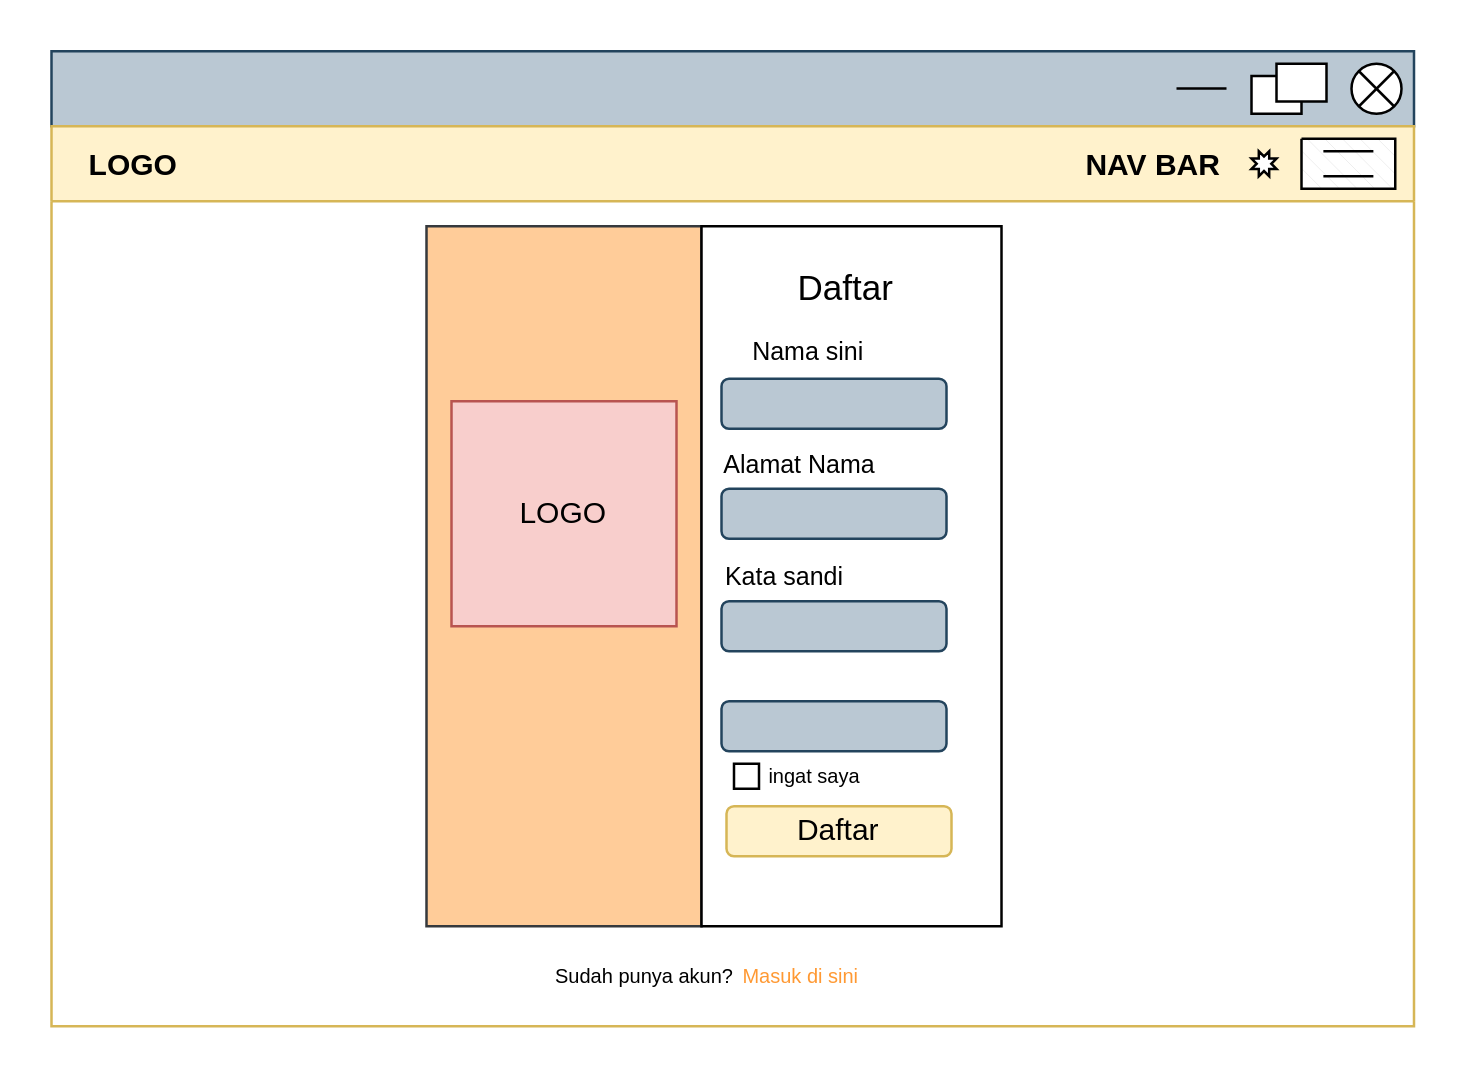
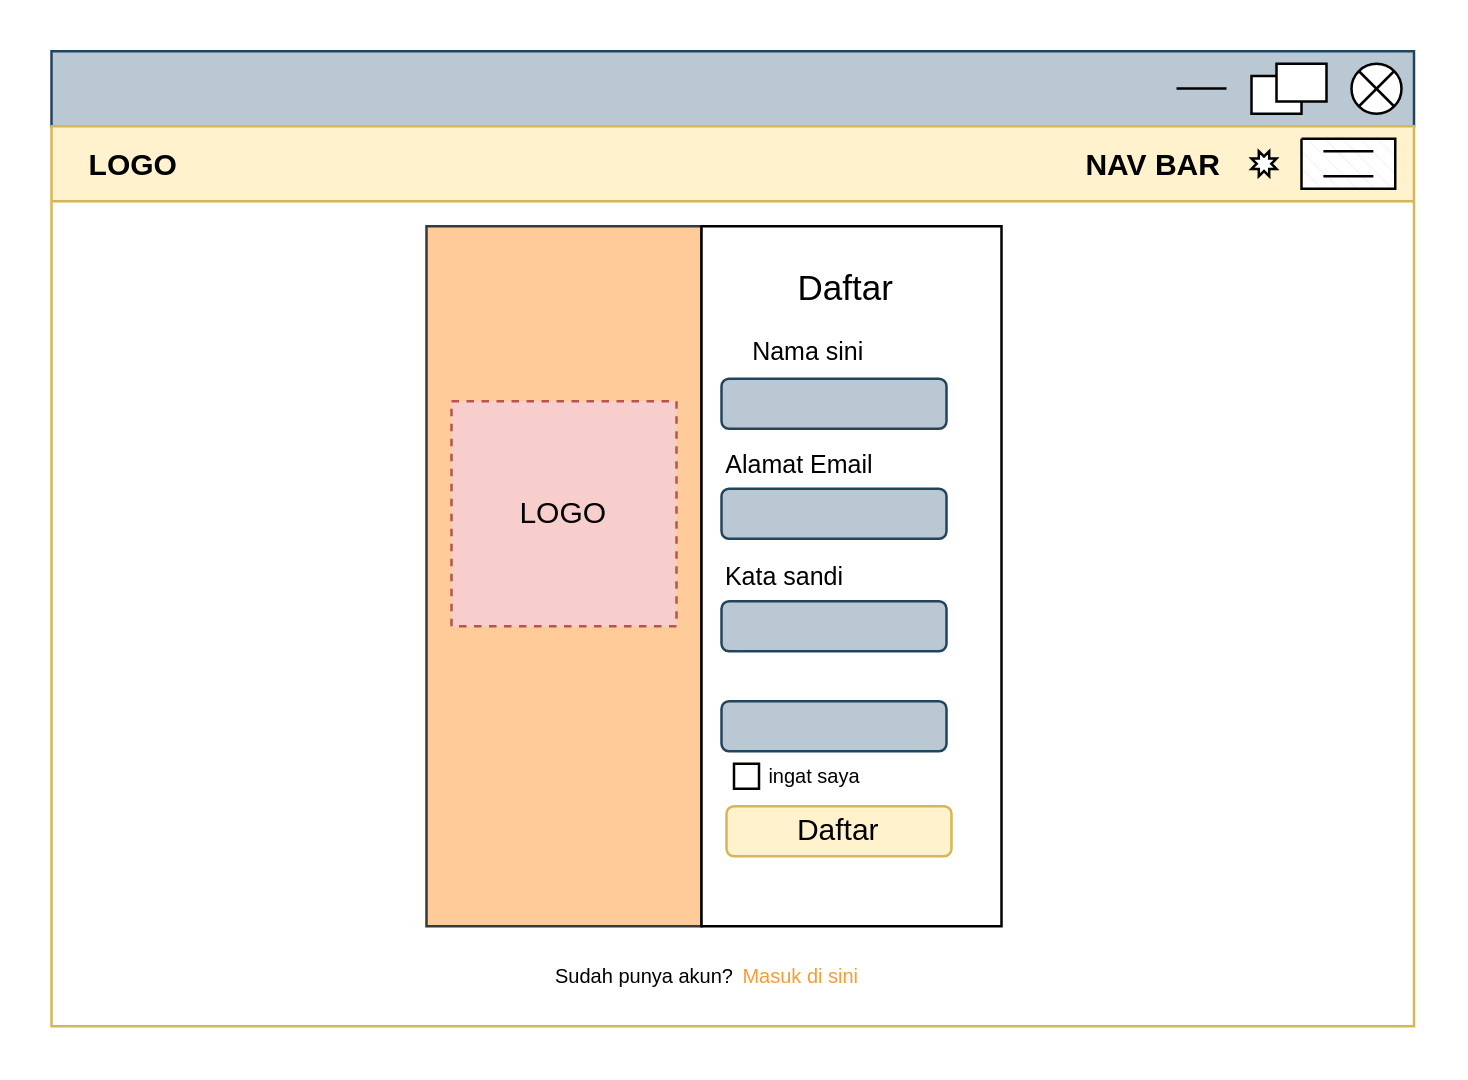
(800, 464) -> (800, 464)
(564, 514) -> (564, 514)
